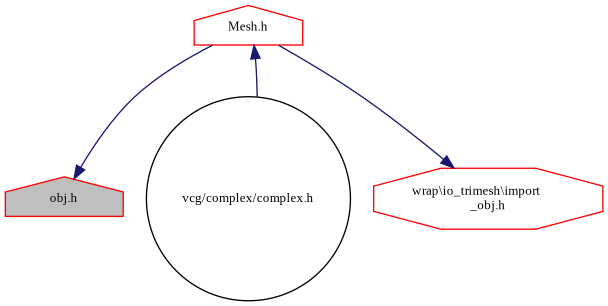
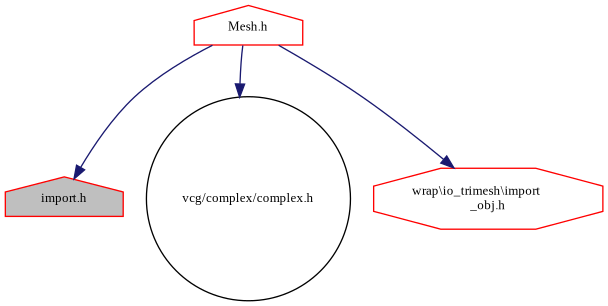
(257, 78) -> (241, 65)
(64, 199) -> (64, 199)
